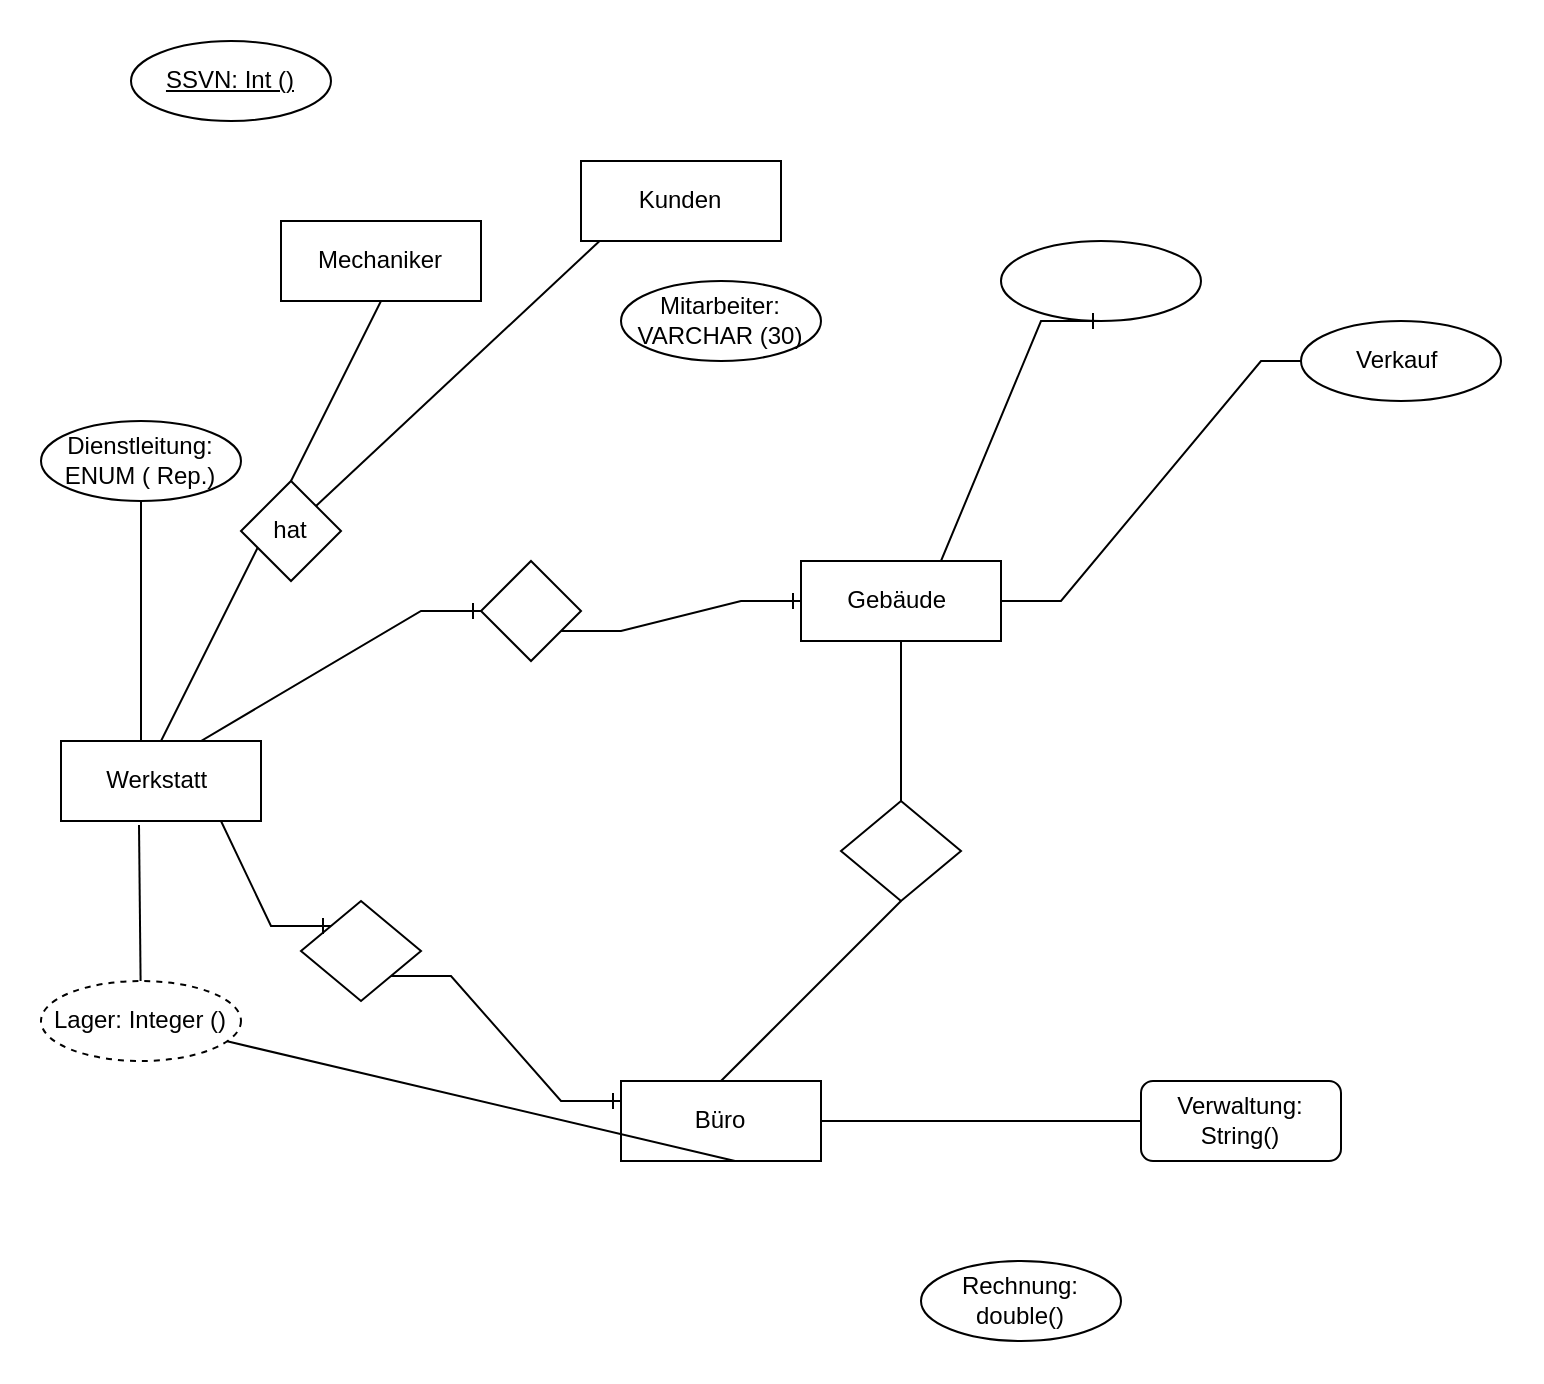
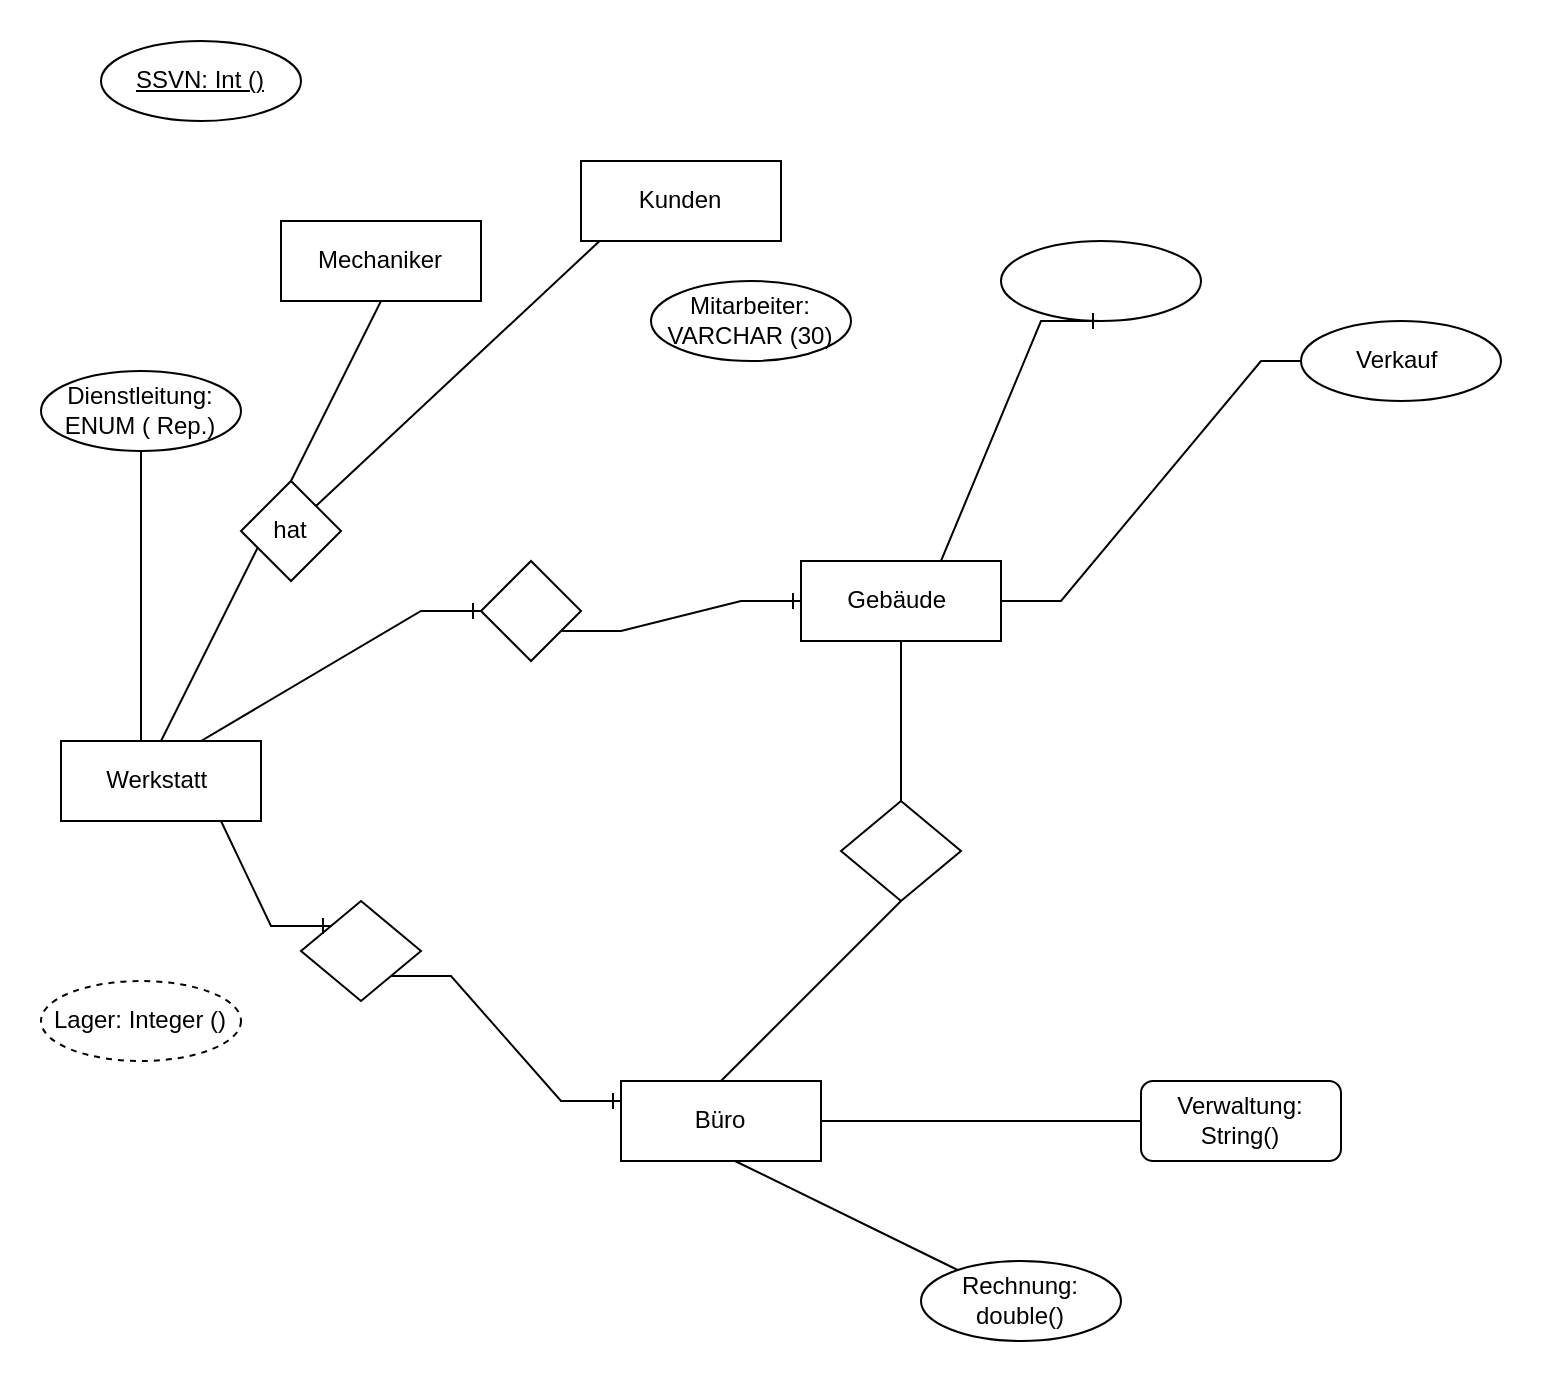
(231, 81) -> (201, 81)
(721, 321) -> (751, 321)
(141, 461) -> (141, 411)
(140, 903) -> none
(482, 1101) -> (846, 1215)
